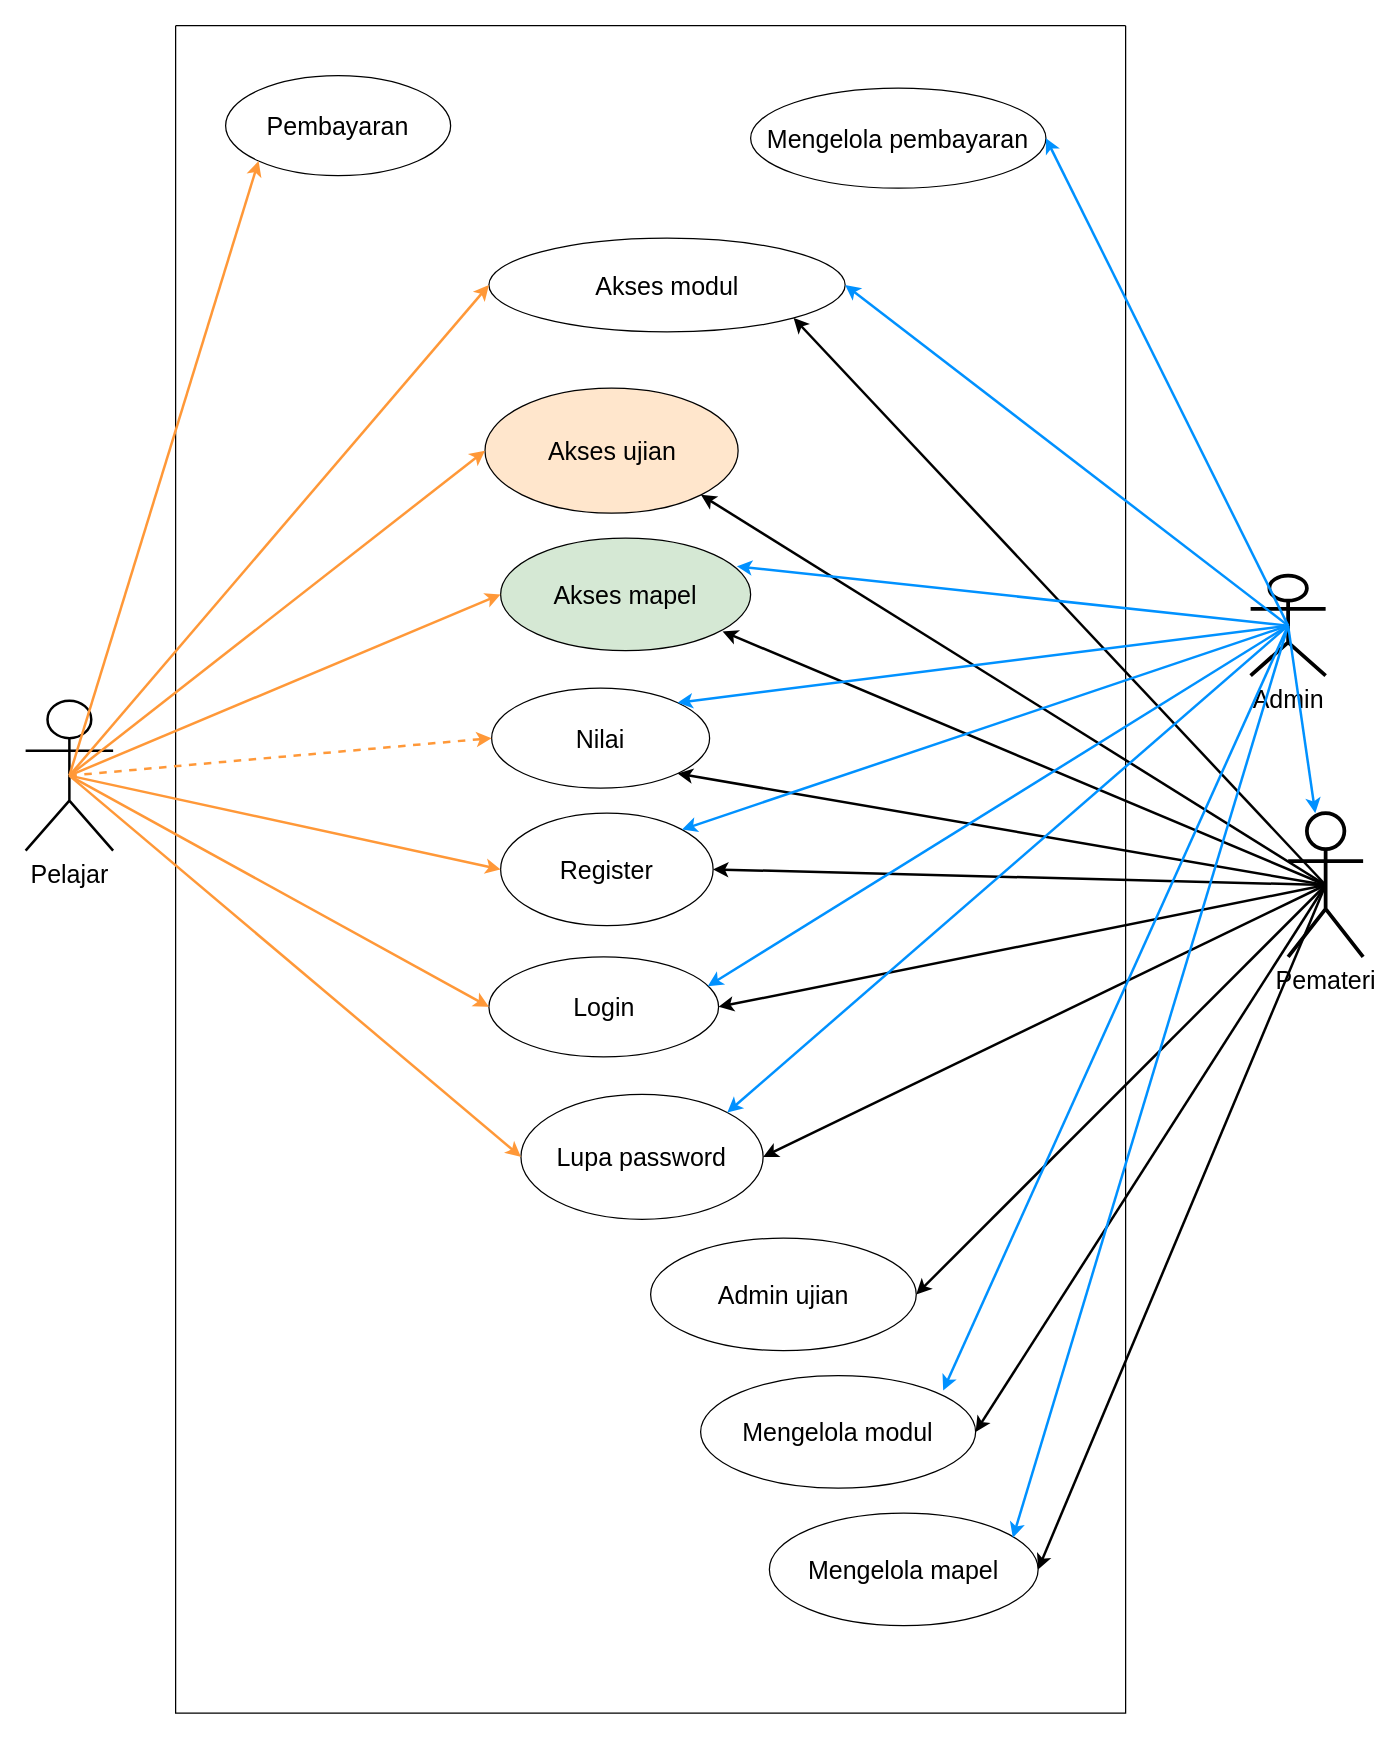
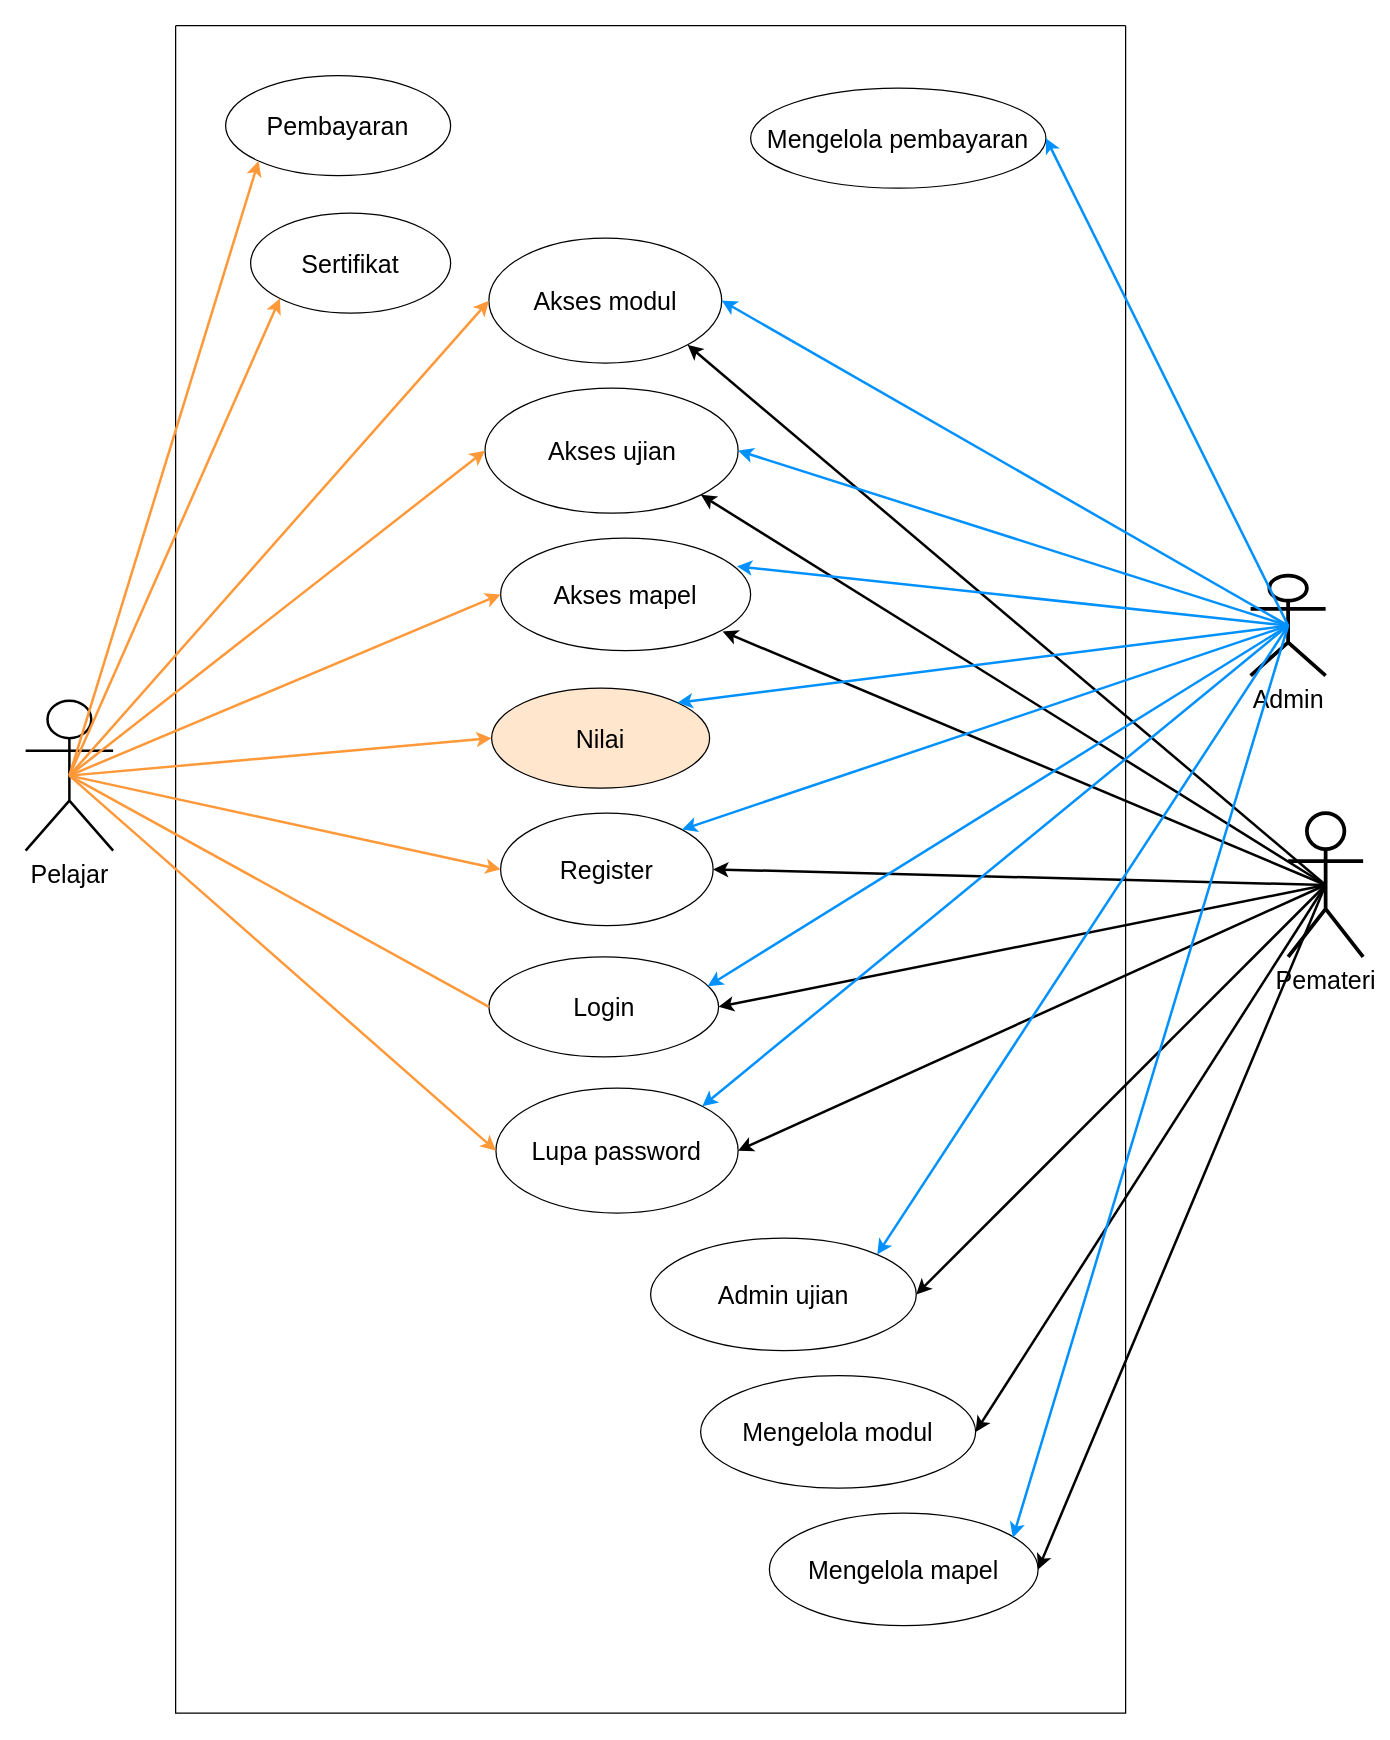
none -> (351, 263)
(667, 285) -> (605, 301)
(612, 451) -> (612, 451)
none -> (1136, 577)
(626, 594) -> (626, 594)
none -> (123, 653)
(1302, 723) -> (952, 1139)
(601, 738) -> (601, 738)
(286, 756) -> (286, 756)
(1202, 816) -> none
(1053, 838) -> none
(478, 1001) -> (482, 1003)
(642, 1157) -> (617, 1151)
